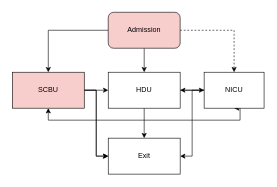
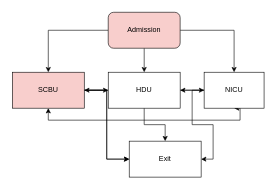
(225, 30) -> (225, 30)
none -> (108, 90)
(144, 156) -> (165, 159)
